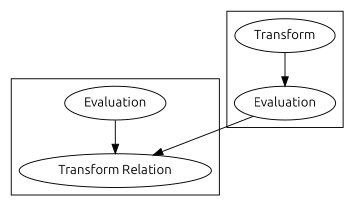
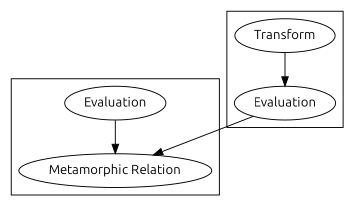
(115, 171) -> (115, 171)
